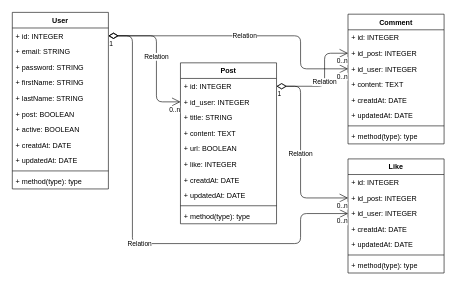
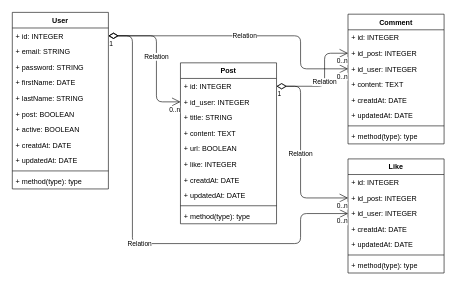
(50, 83) -> (46, 83)
